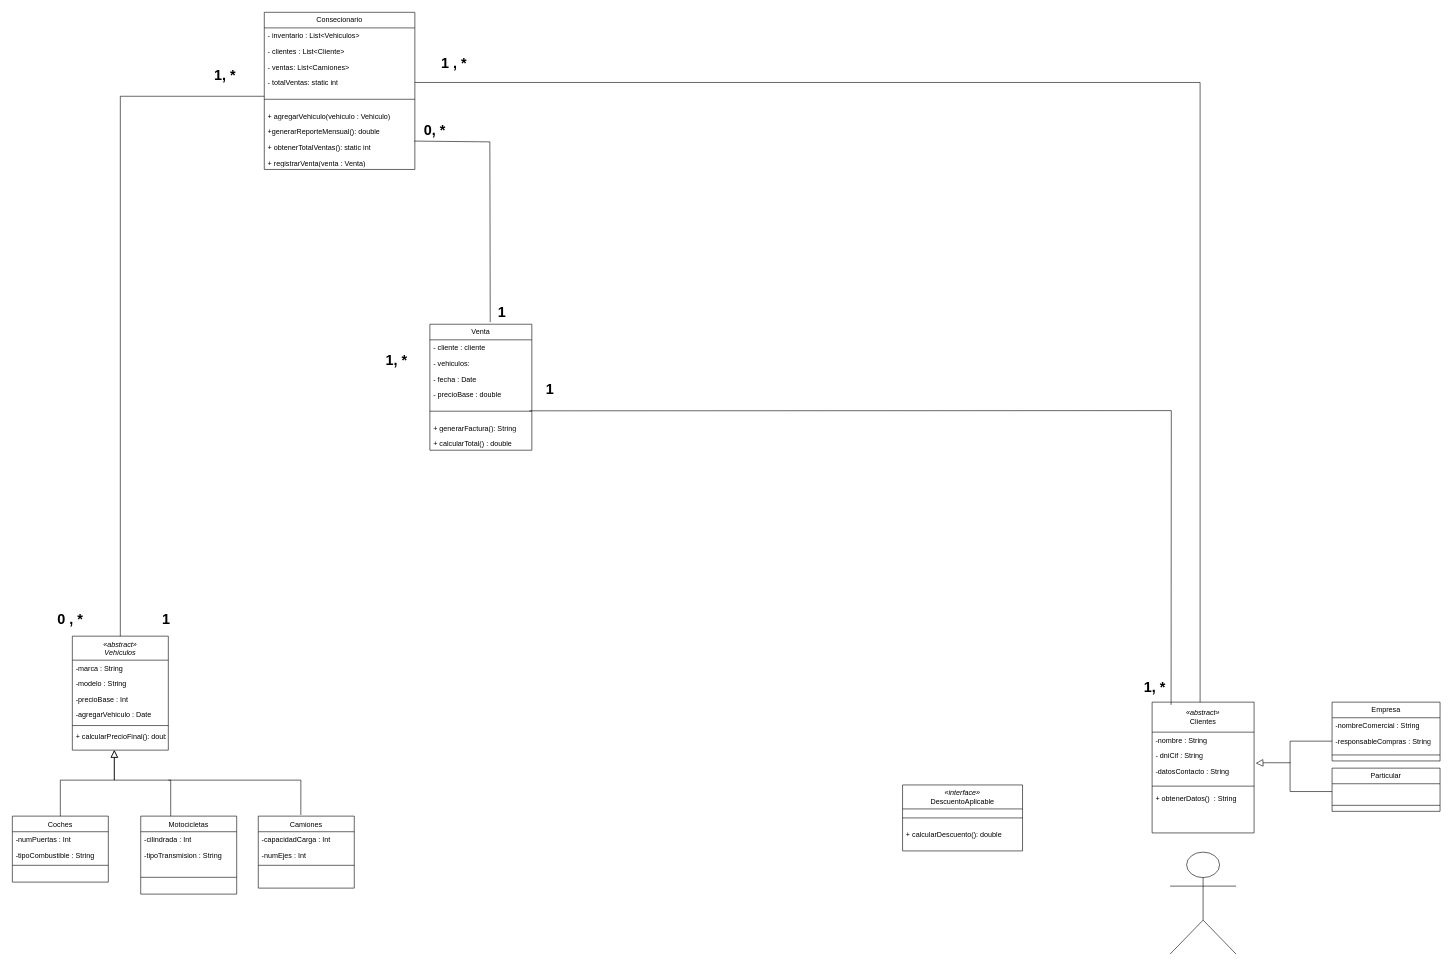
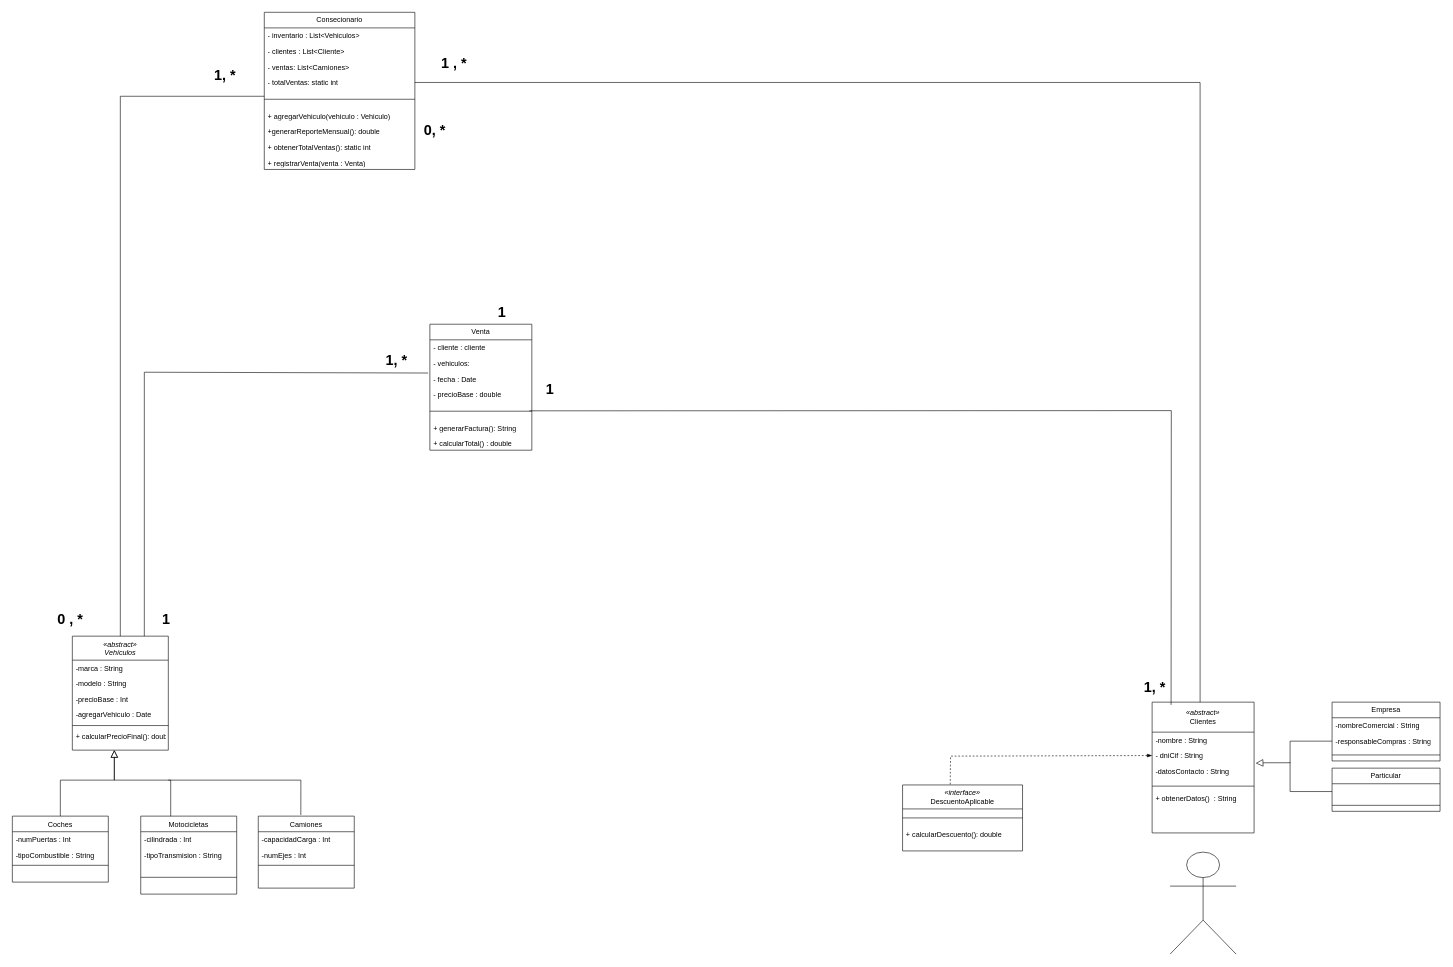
(490, 195) -> none
none -> (153, 372)
none -> (1128, 756)
